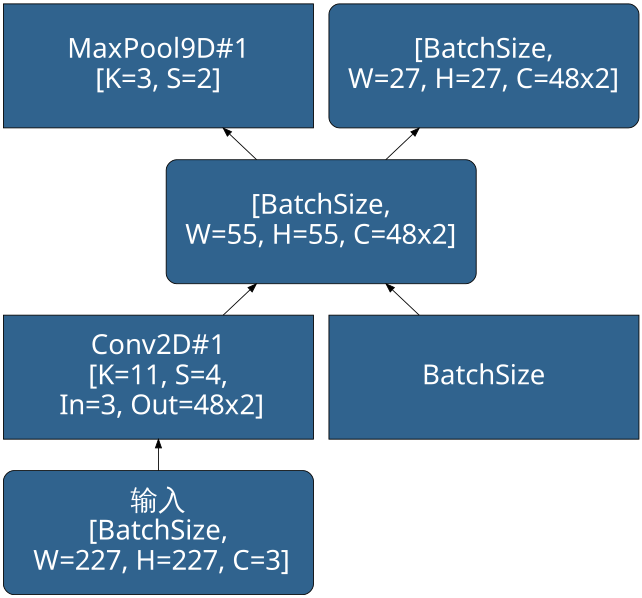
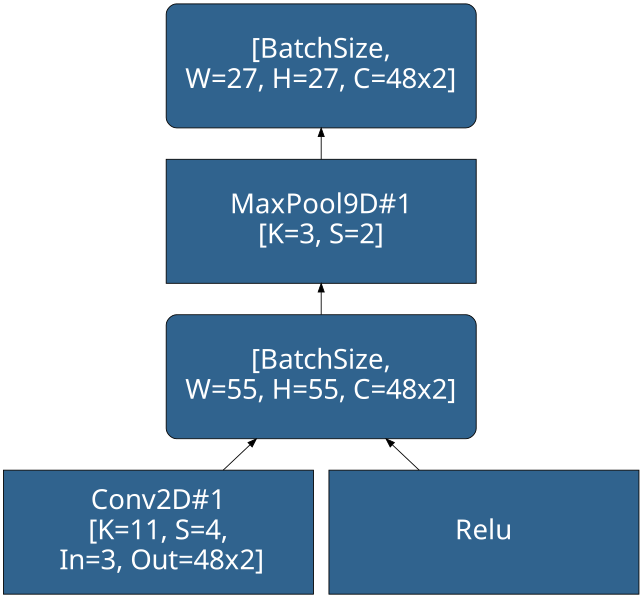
(399, 147) -> (321, 148)
(484, 377) -> (484, 532)
(158, 533) -> none
